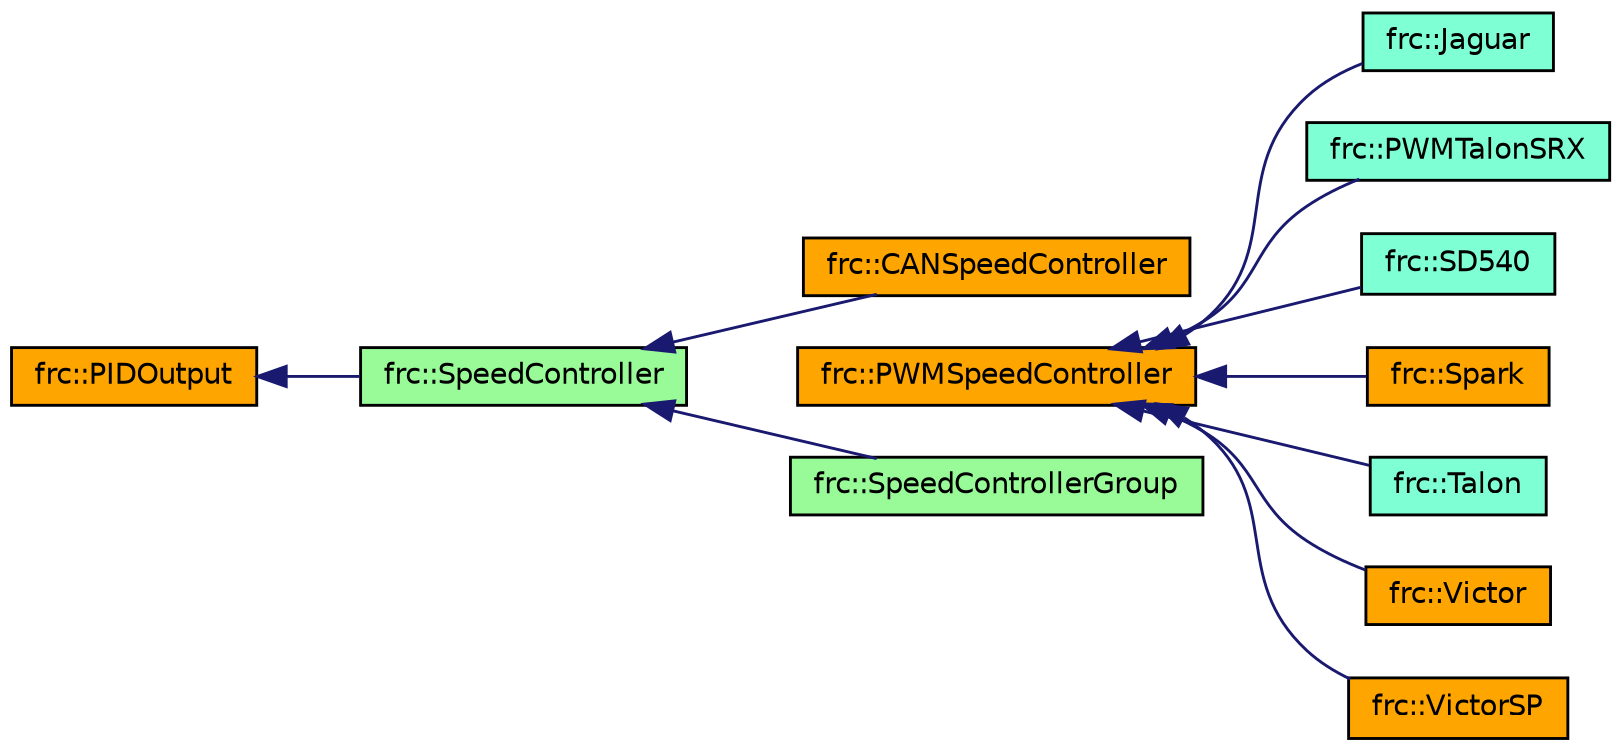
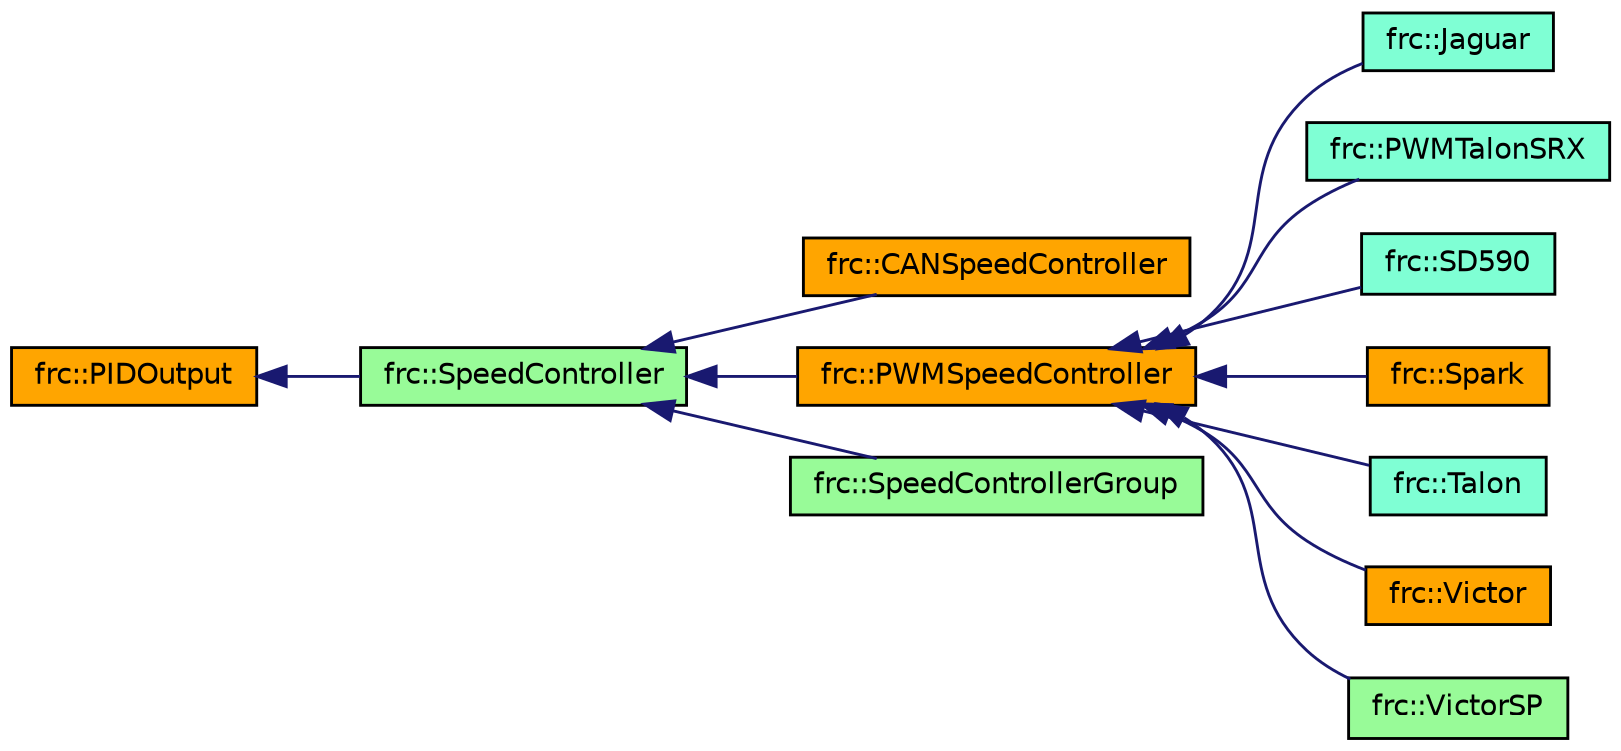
(1458, 264) -> (1458, 264)
none -> (757, 376)
(1458, 708) -> (1458, 708)
